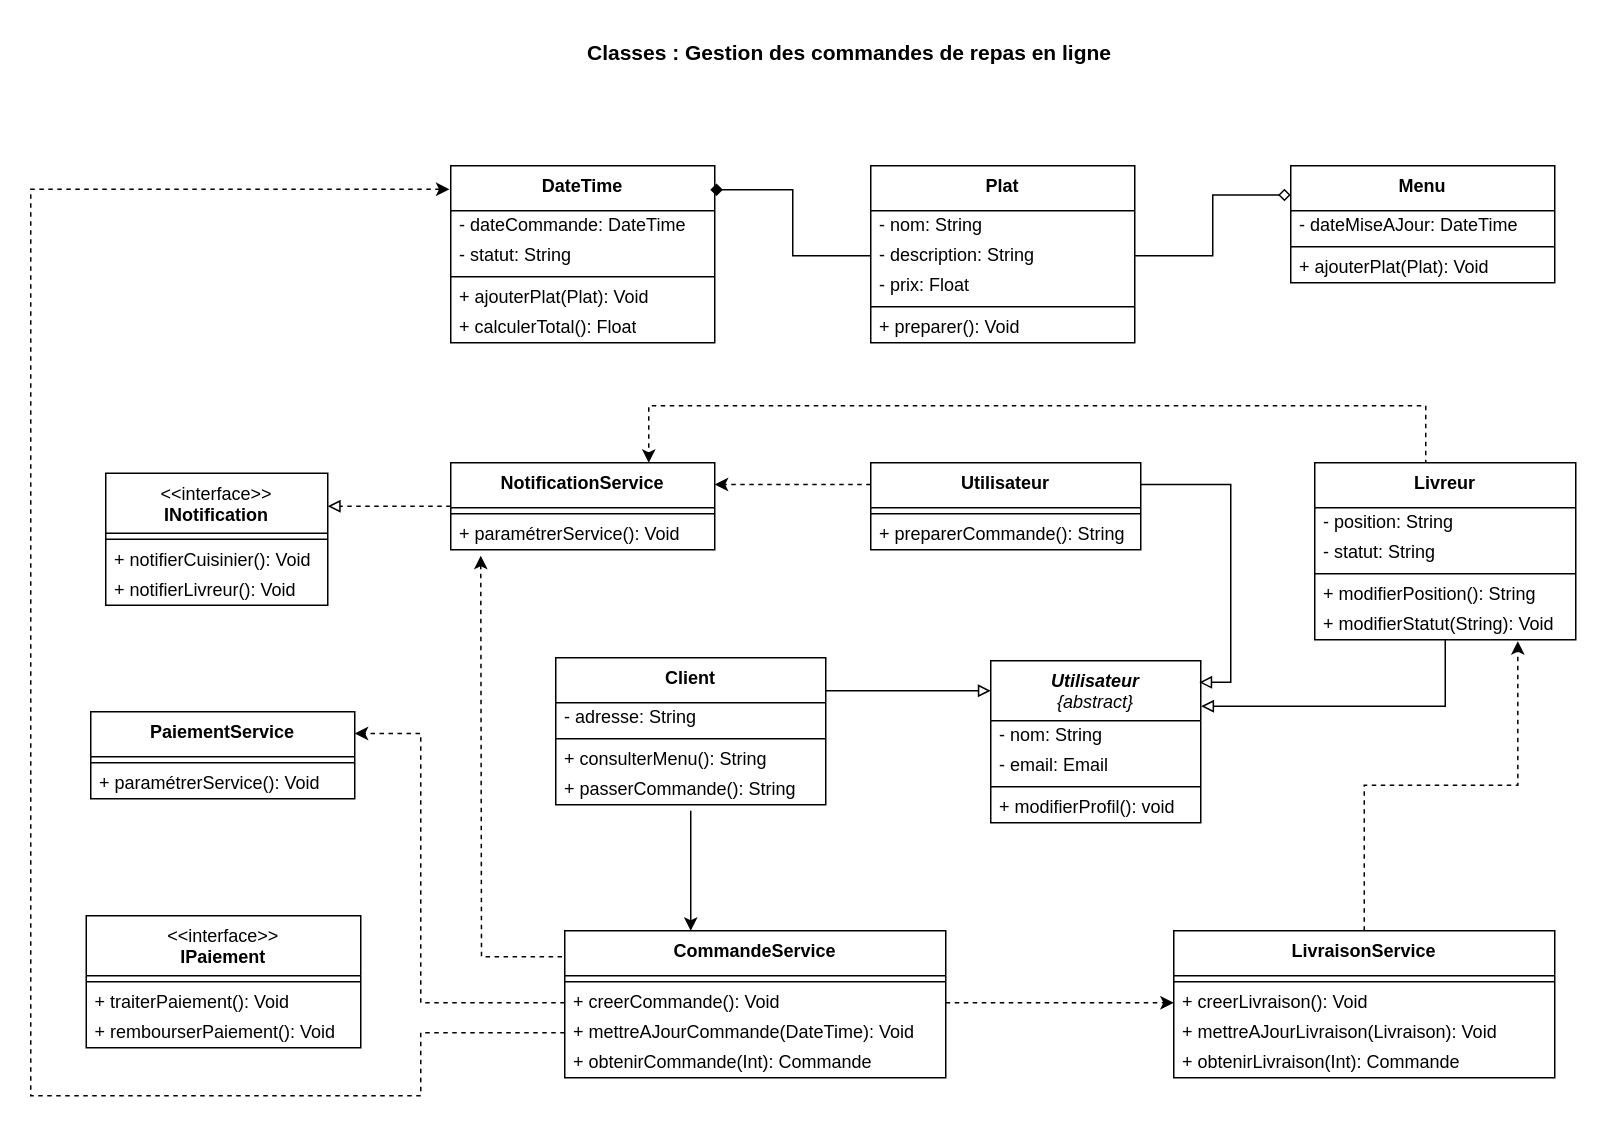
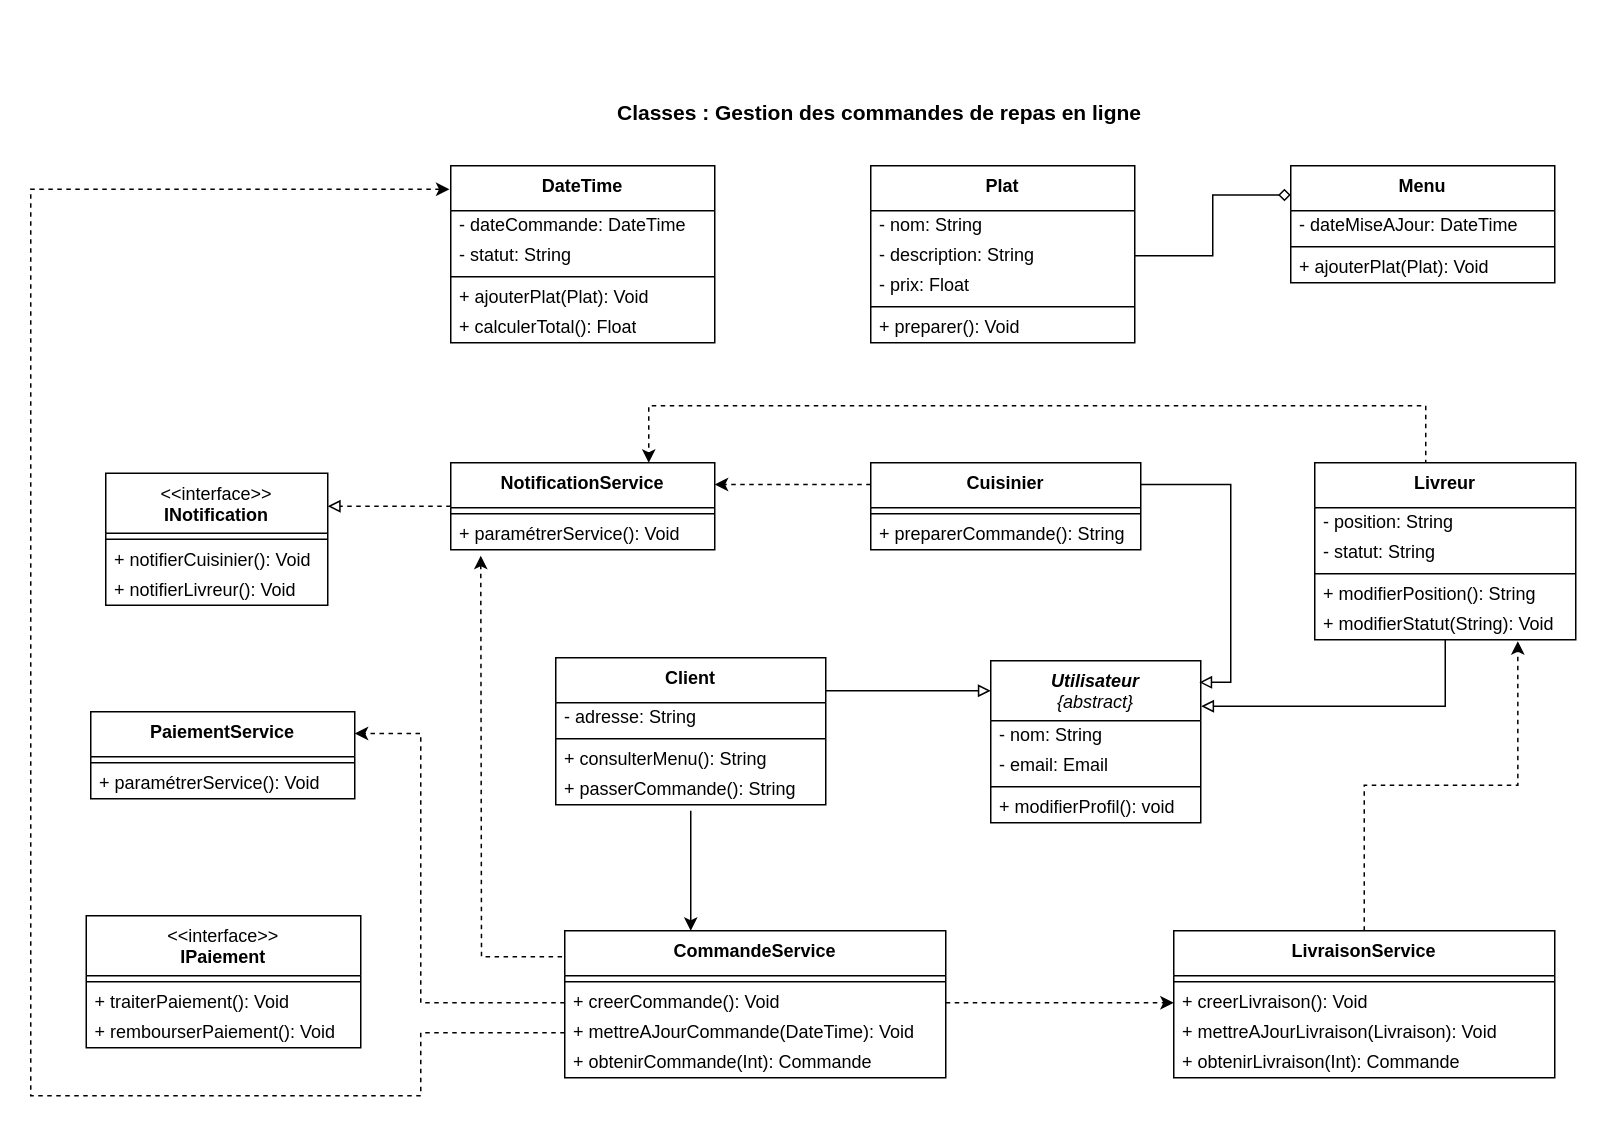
(850, 53) -> (880, 113)
(793, 226) -> none
(1006, 484) -> (1006, 484)
